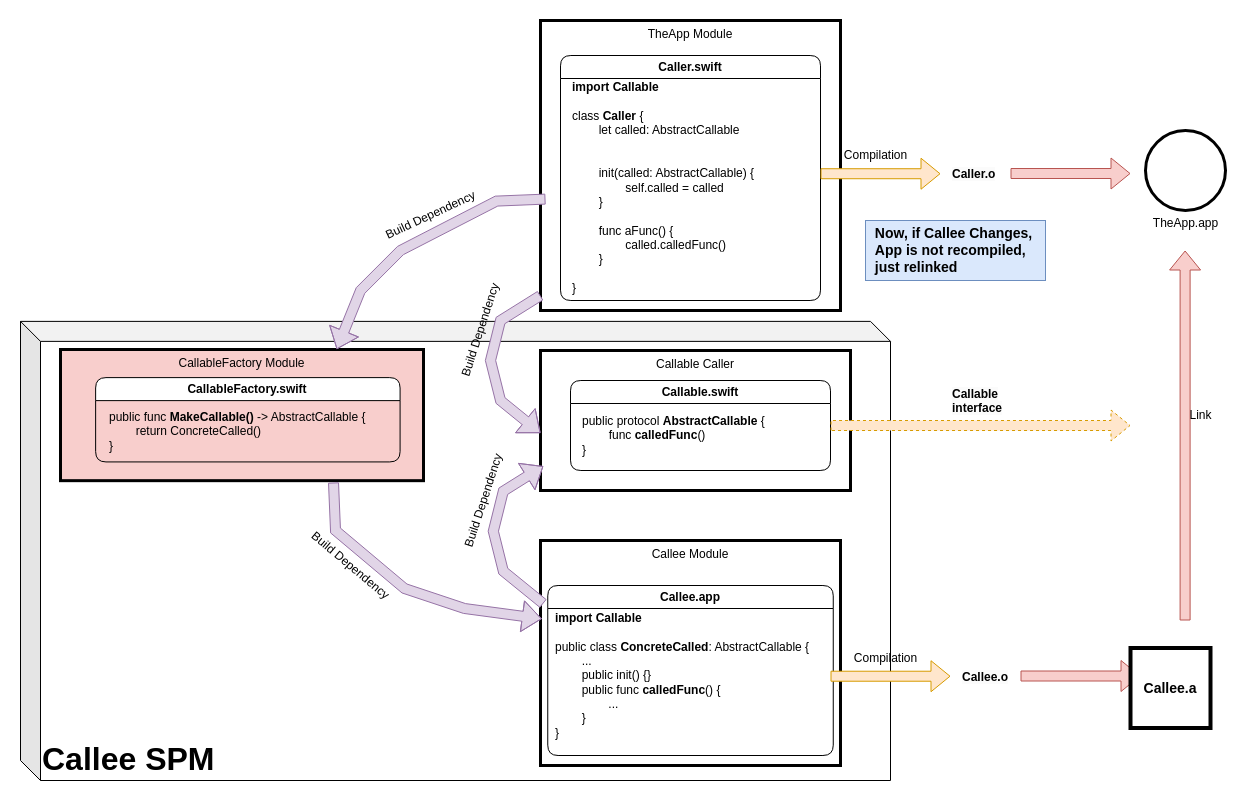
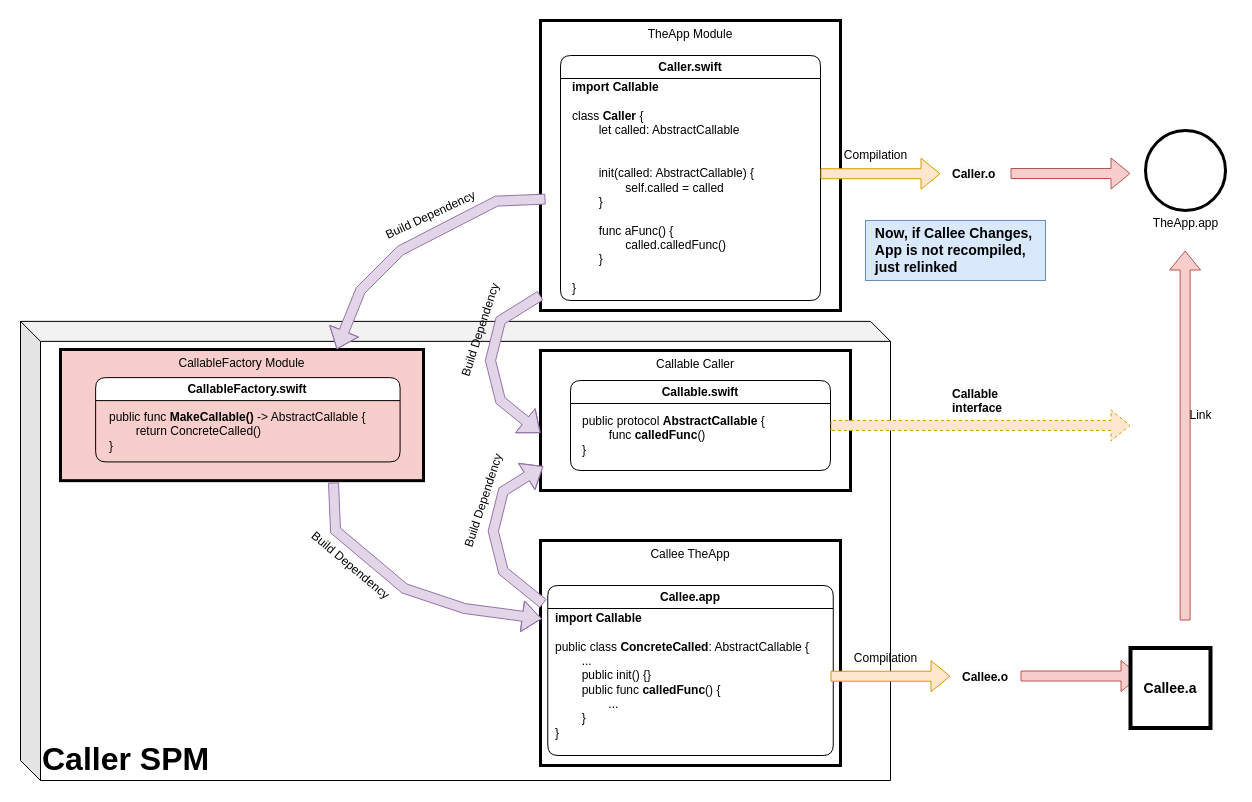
(691, 555) -> (691, 555)
(71, 770) -> (71, 770)
